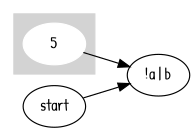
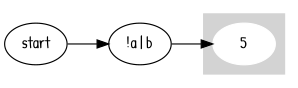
(102, 58) -> (186, 44)
